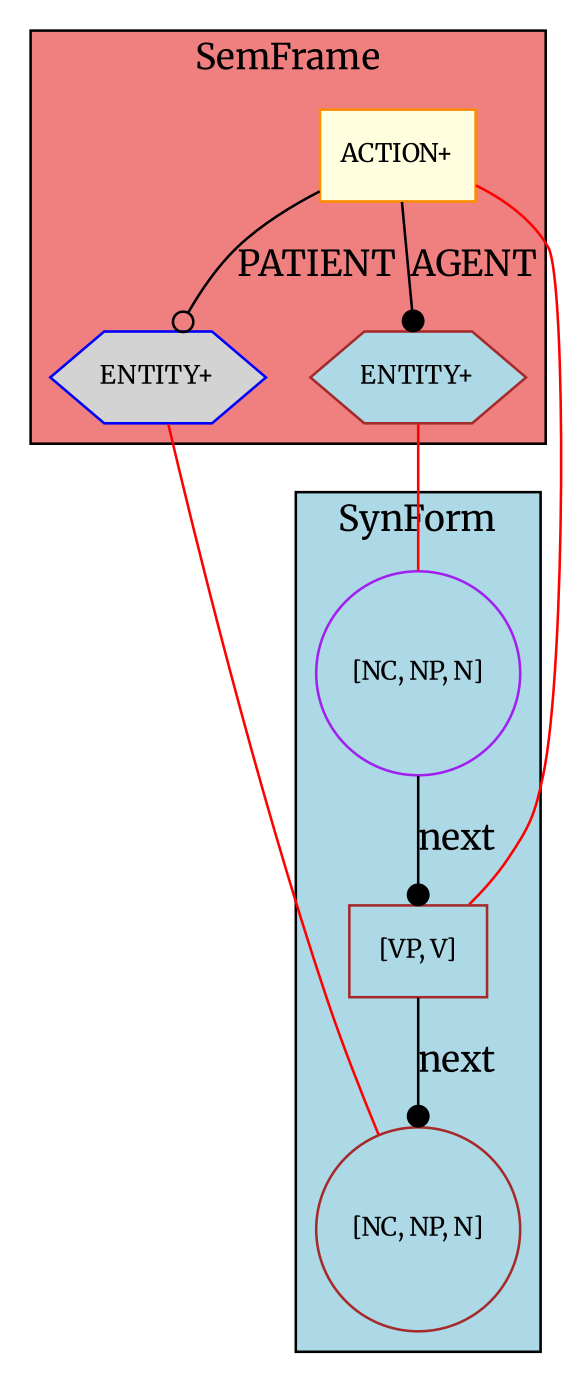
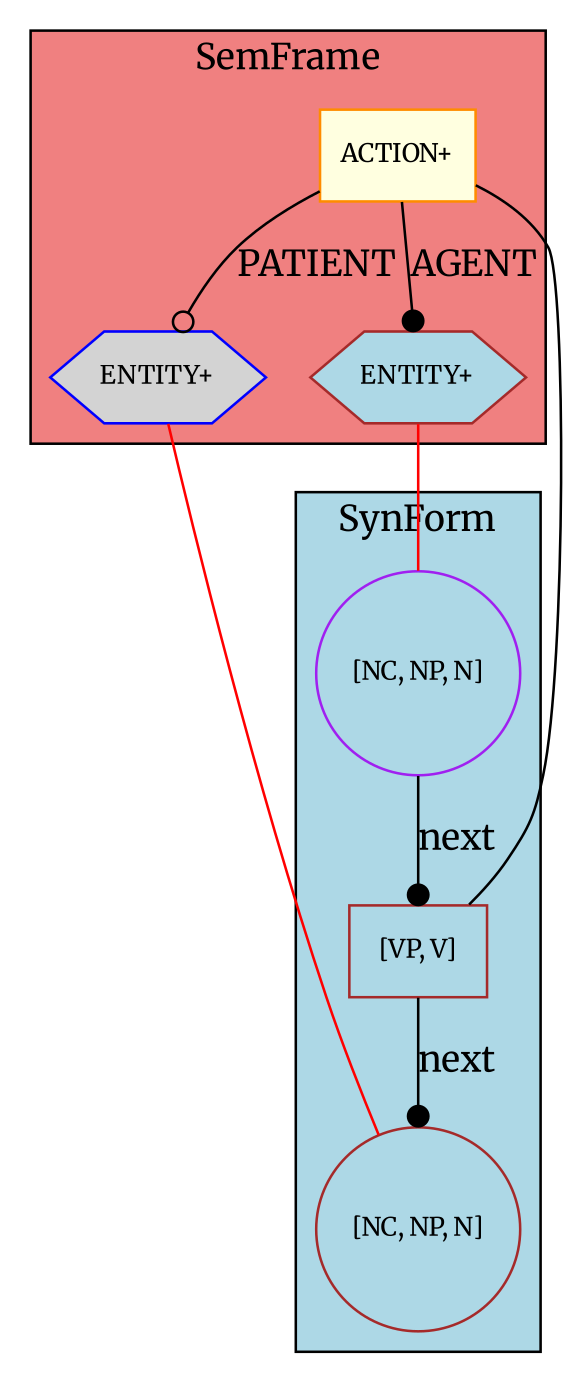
(560, 539) -> (560, 539)
